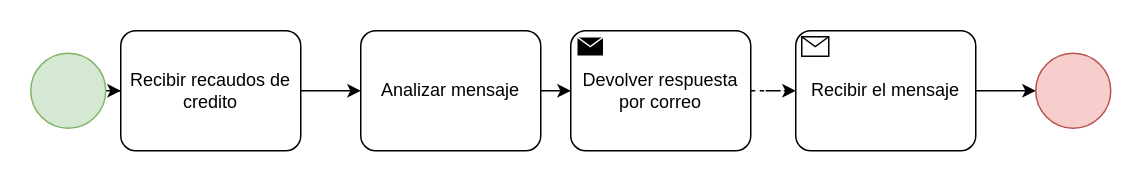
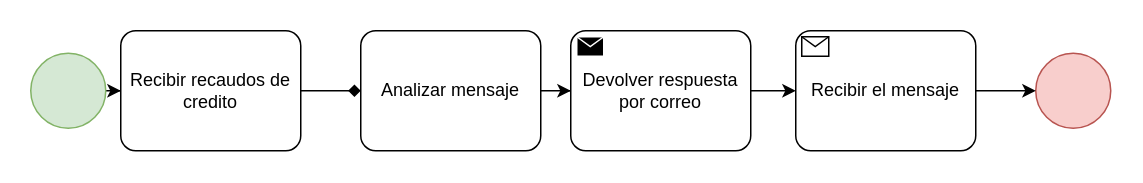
(349, 91) -> (348, 91)
(760, 91) -> (760, 91)
